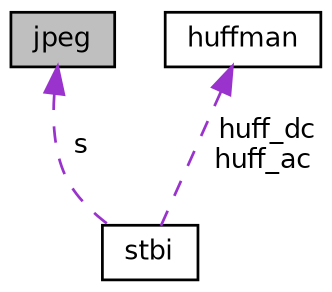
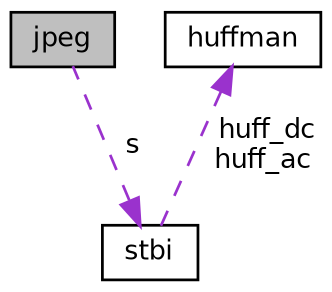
(62, 169) -> (101, 133)
